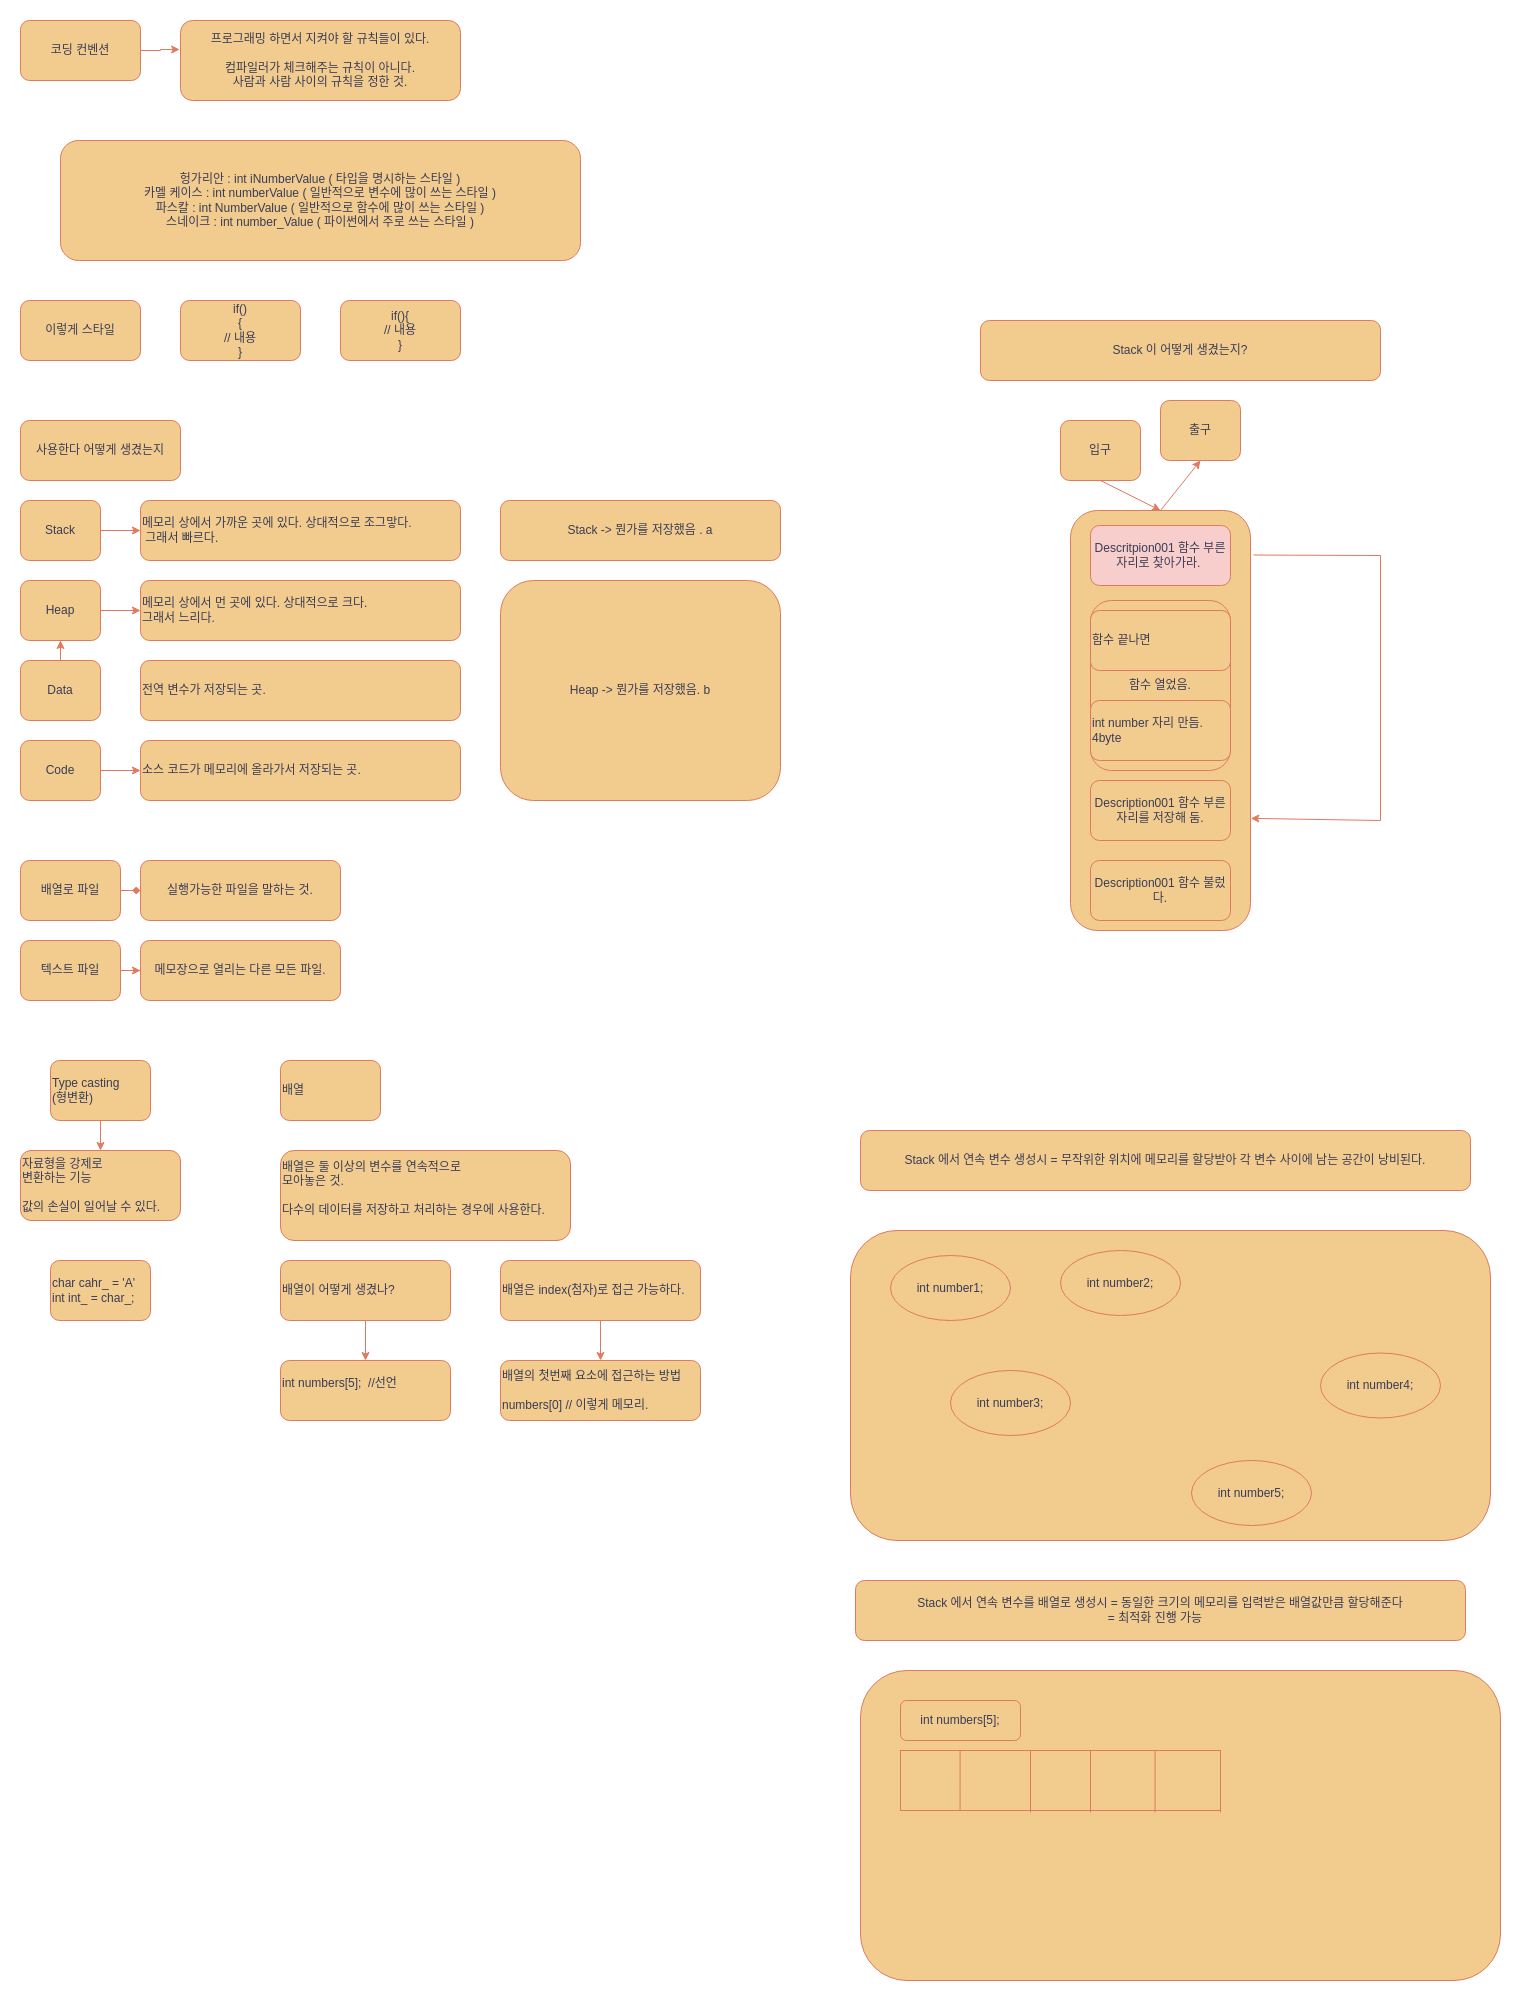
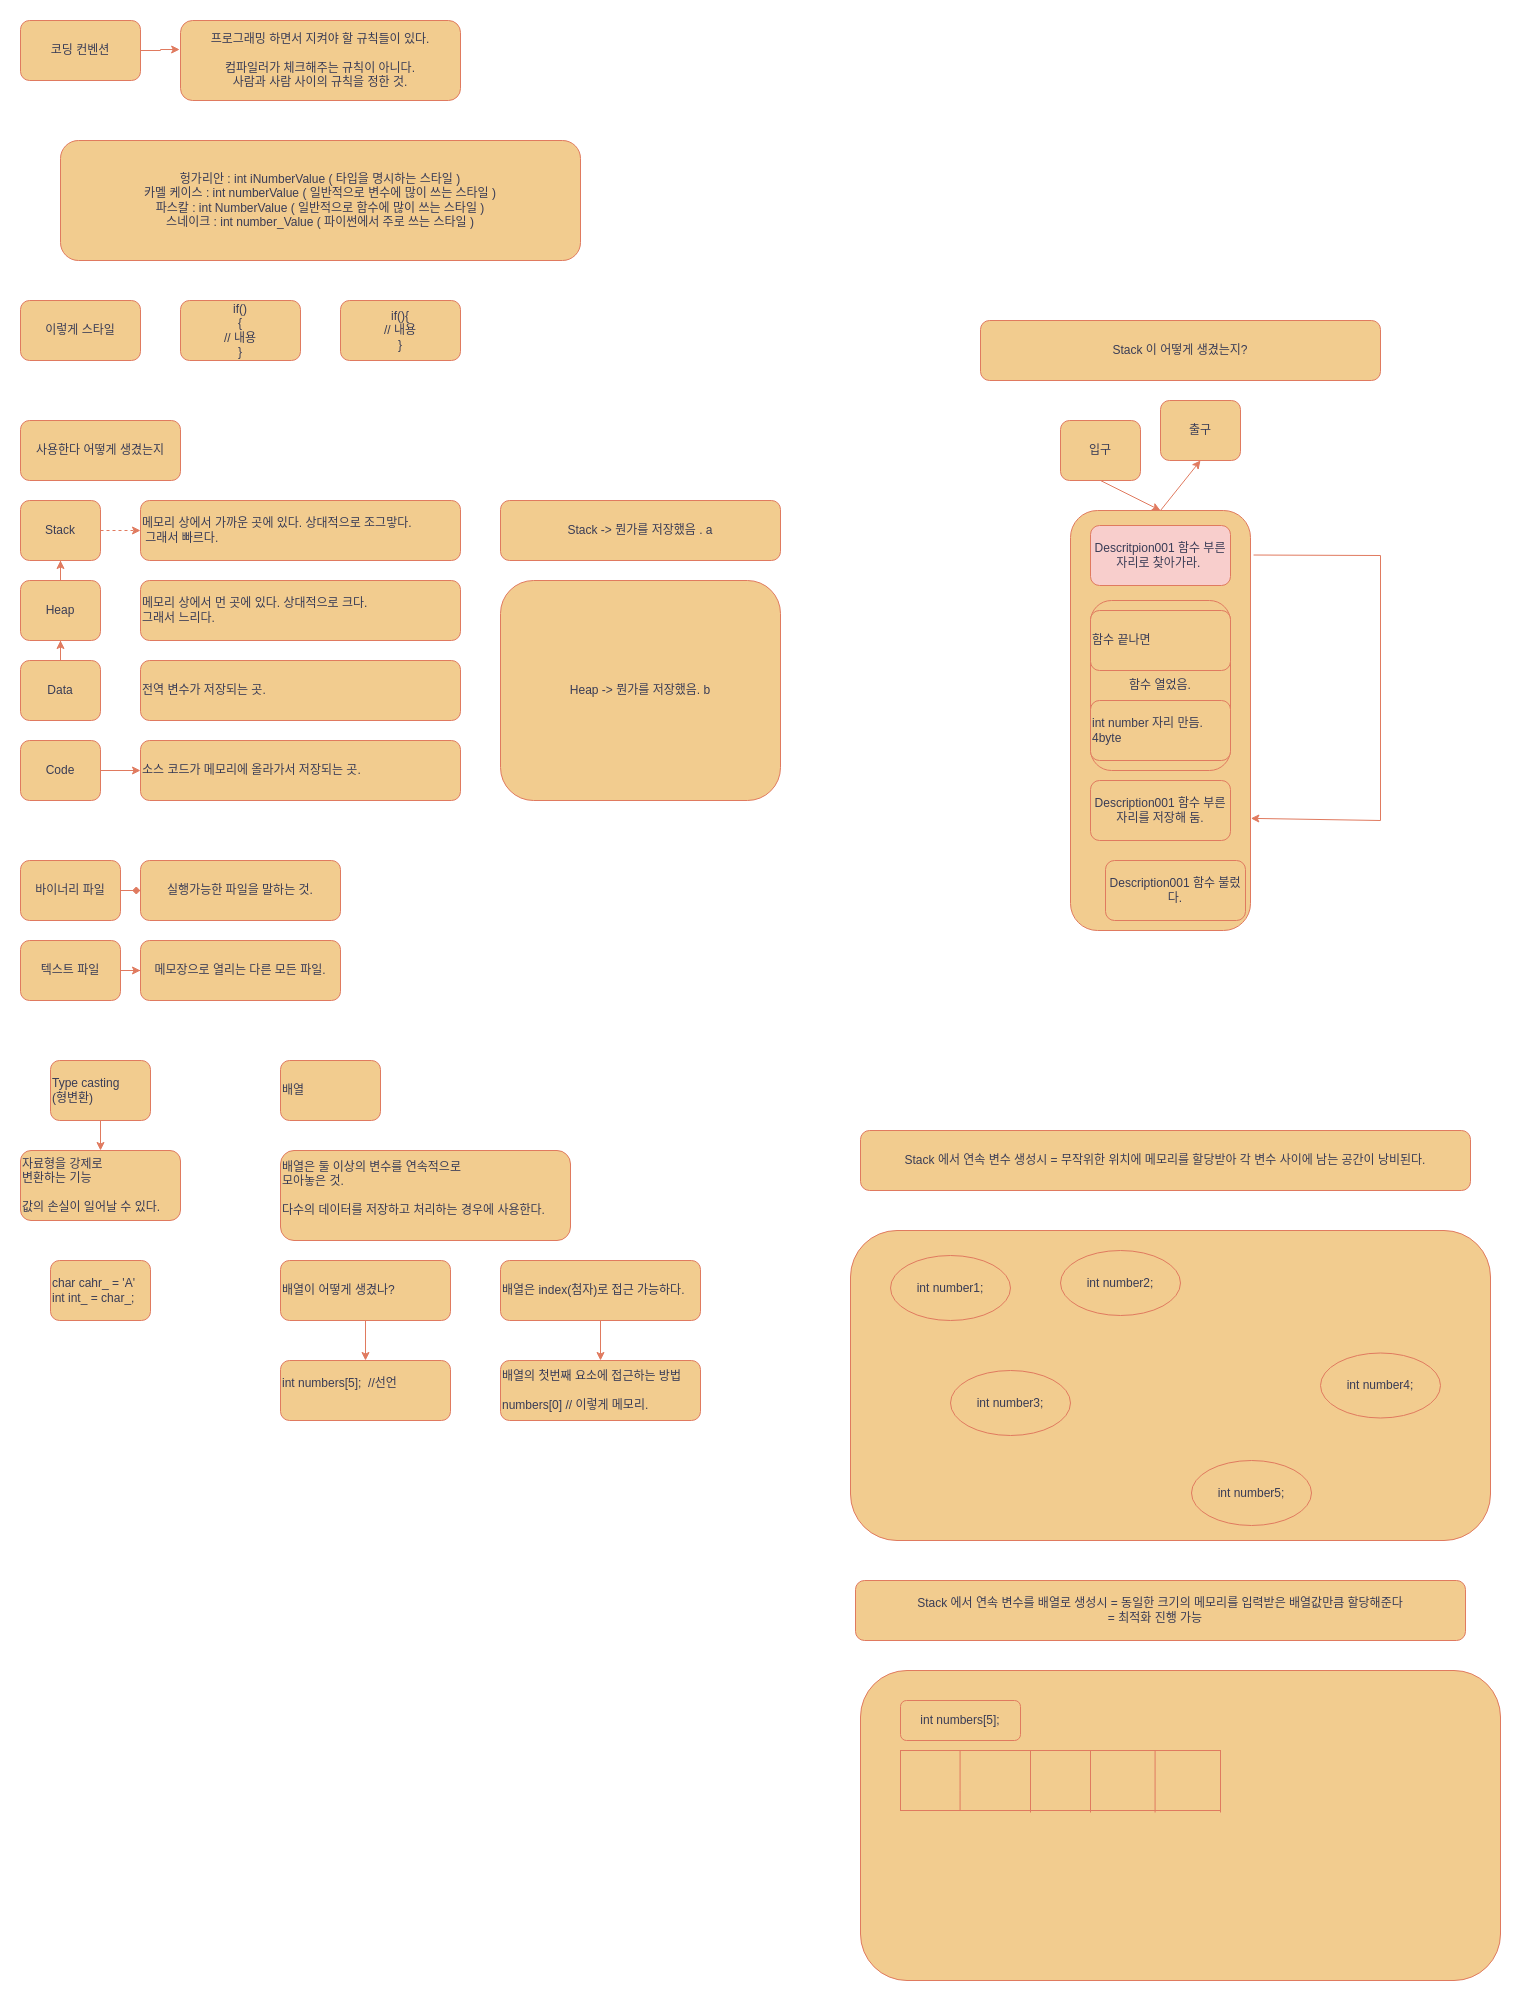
(116, 531) -> (116, 531)
(117, 611) -> (61, 567)
(71, 891) -> (71, 891)
(1161, 891) -> (1176, 891)
